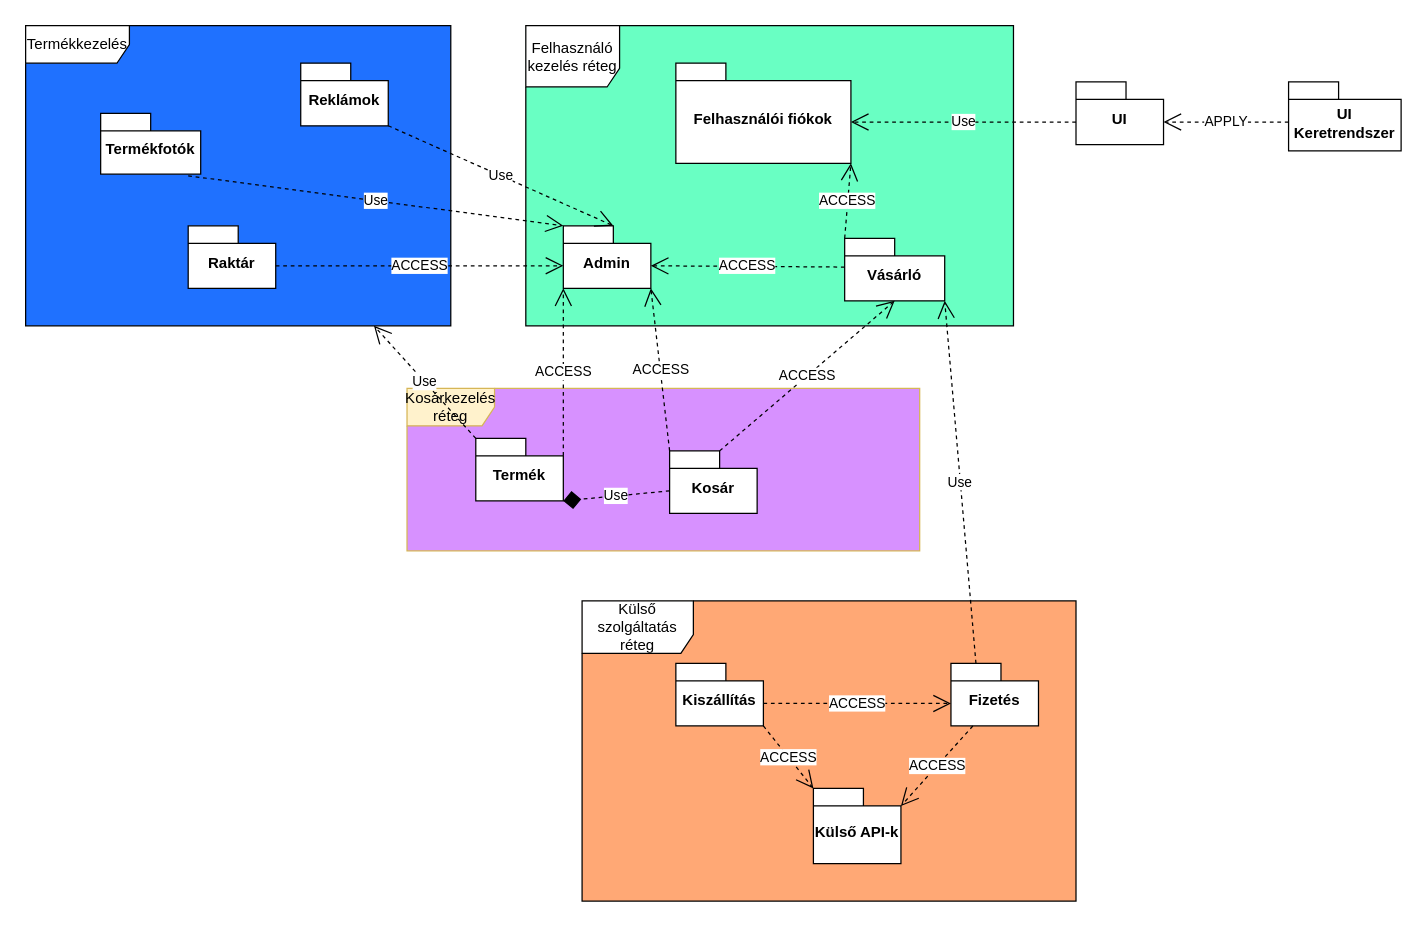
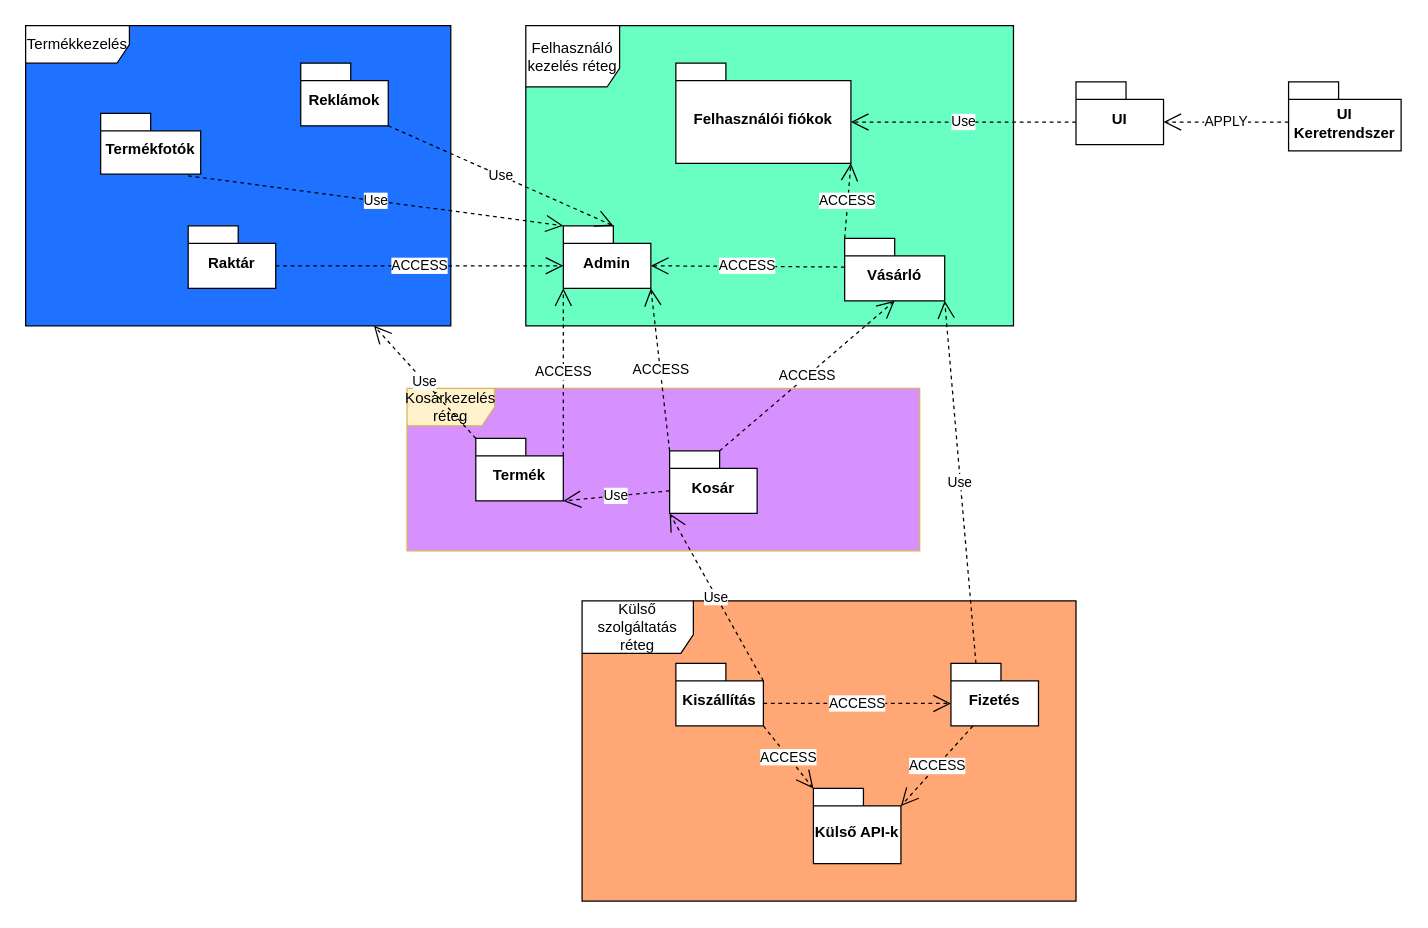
(581, 499) -> (574, 500)
none -> (717, 598)
